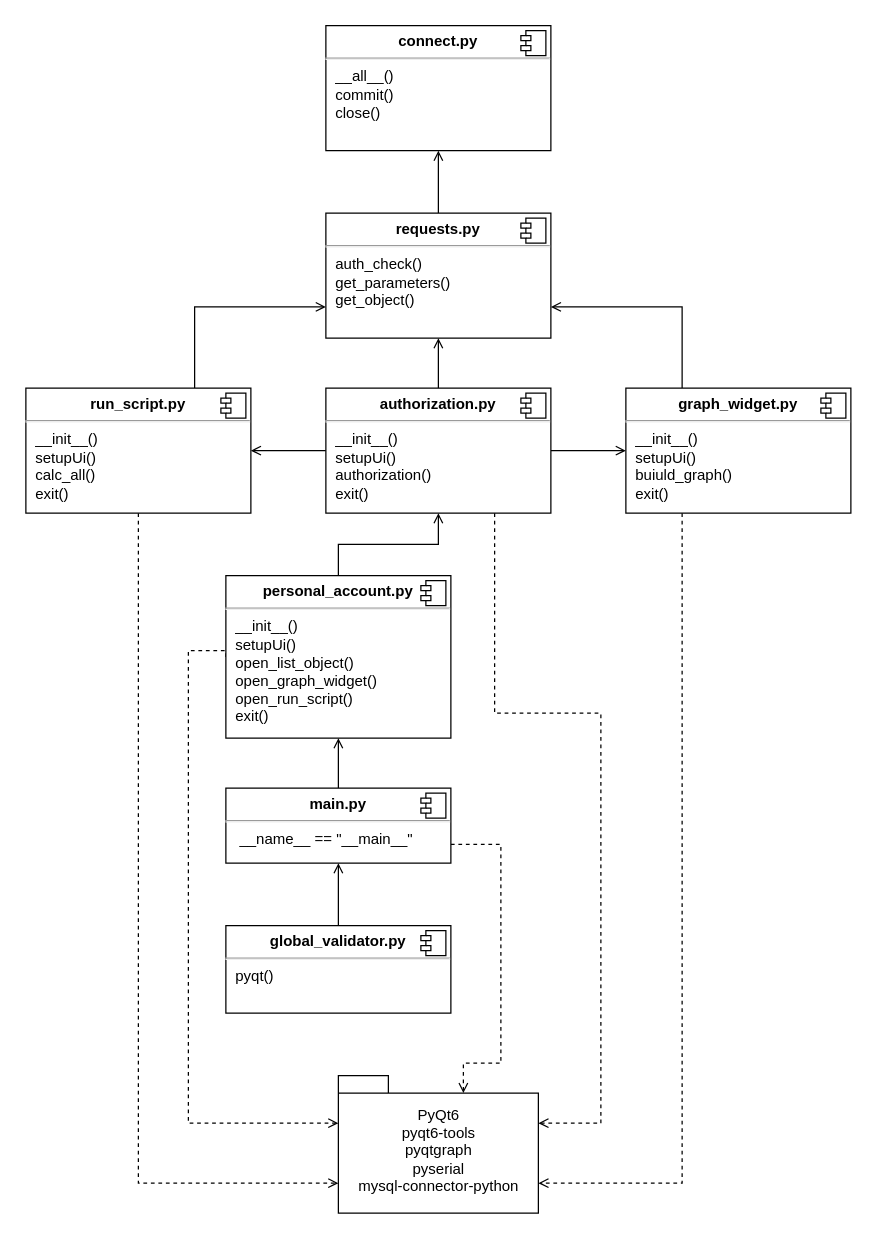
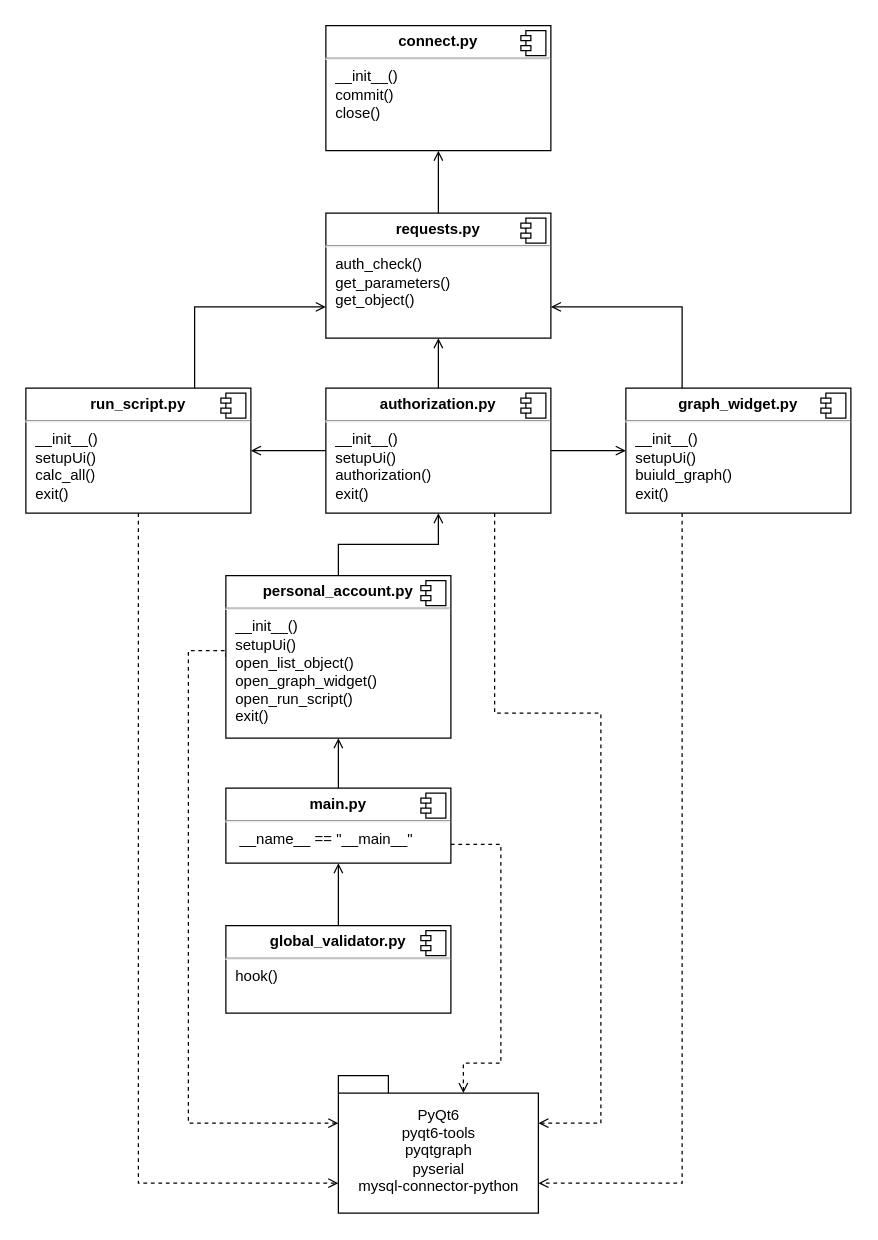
(366, 26) -> (366, 26)
(296, 926) -> (296, 926)
